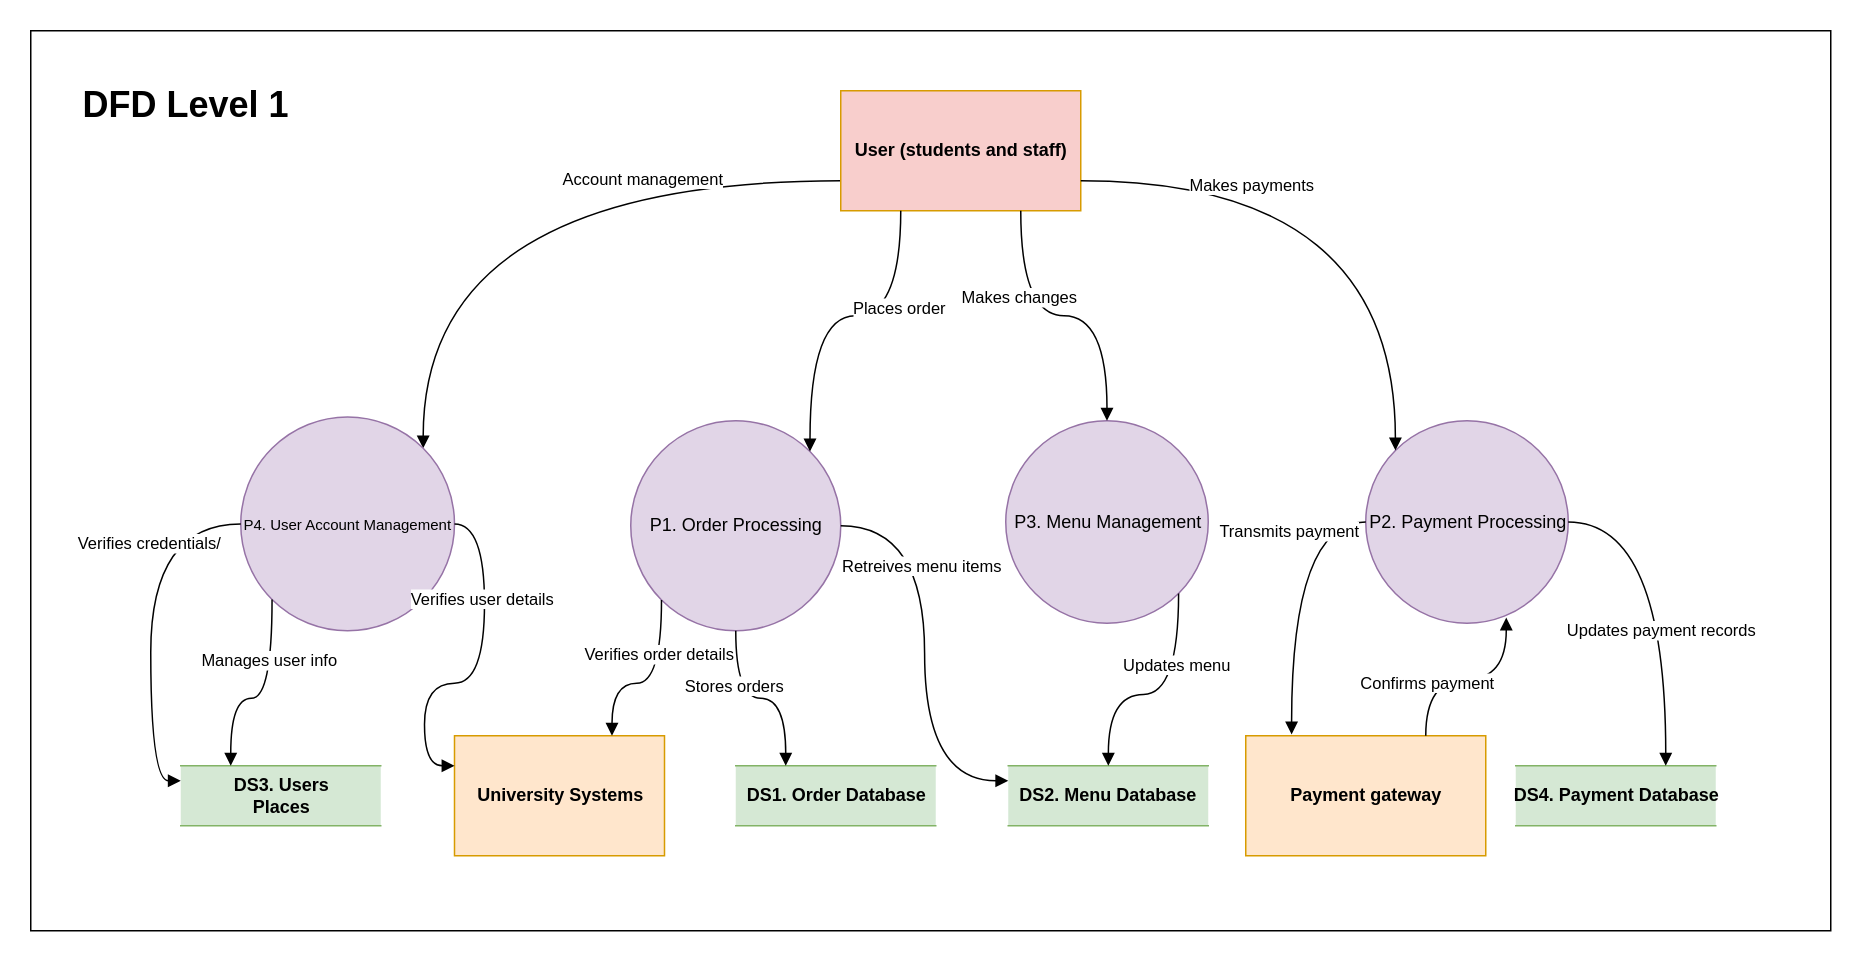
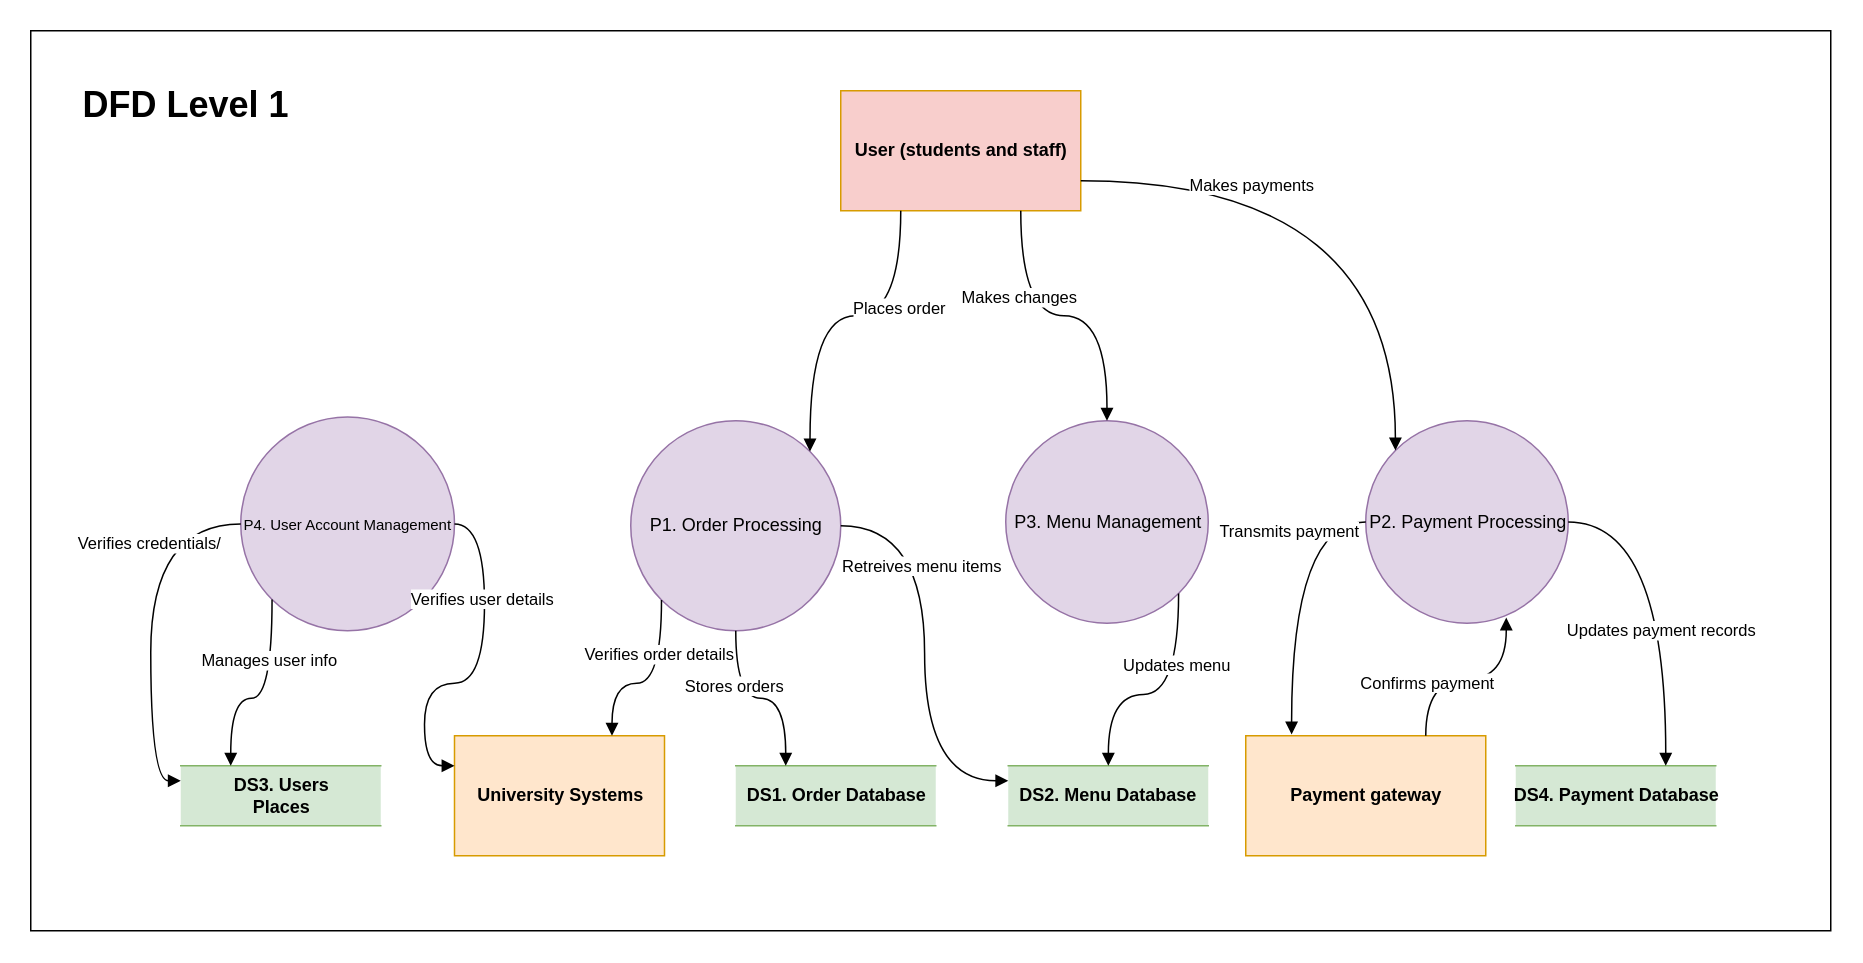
(513, 256) -> none
